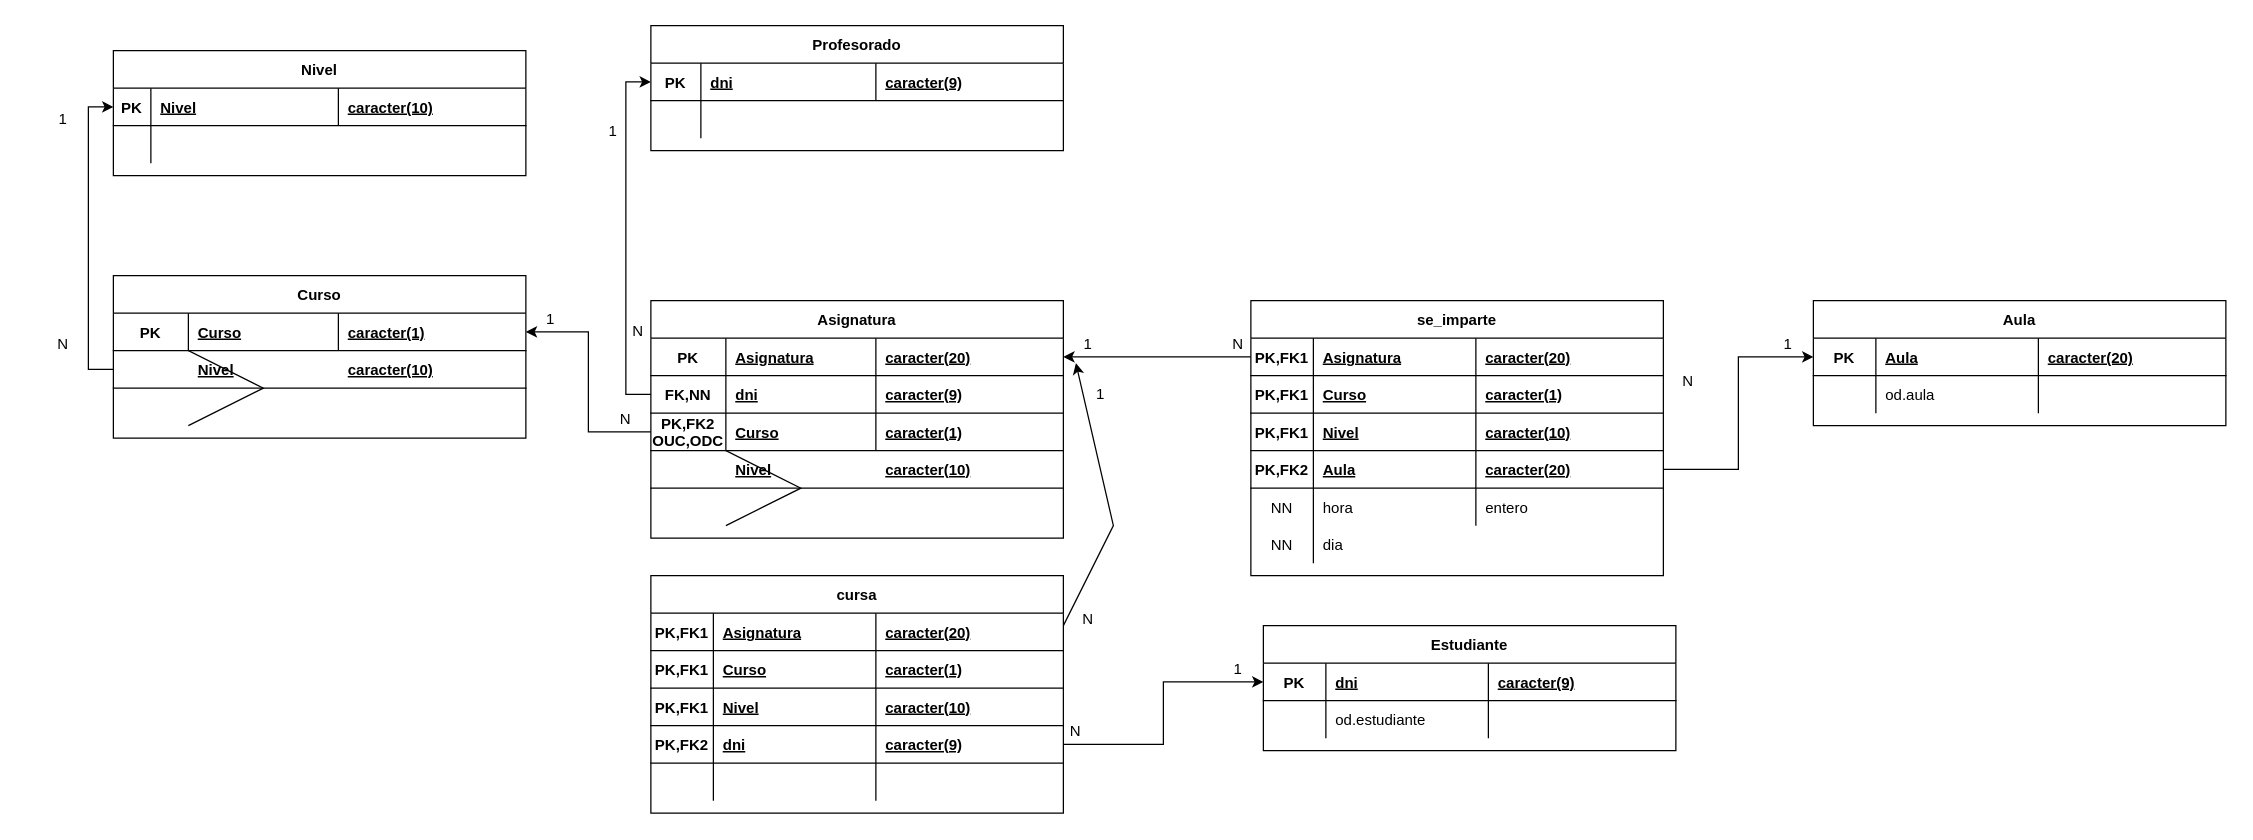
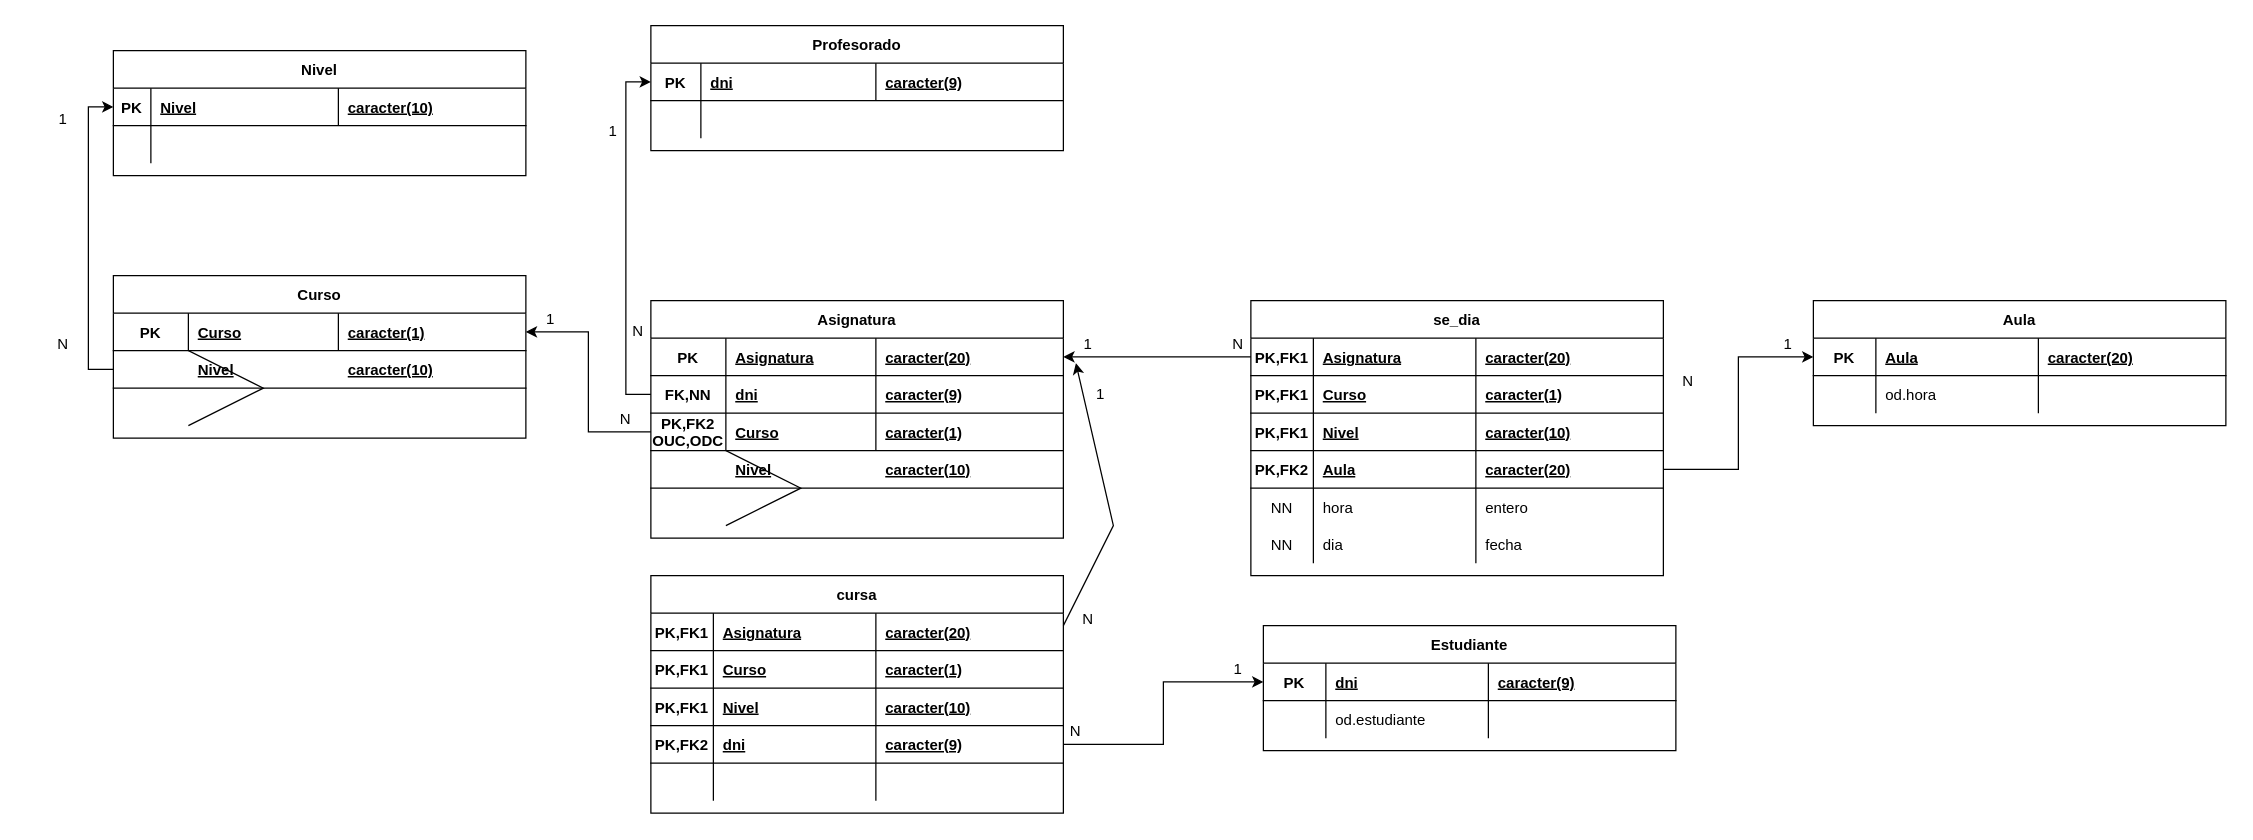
(1456, 320) -> (1456, 320)
(1911, 395) -> (1912, 395)
none -> (1569, 544)
